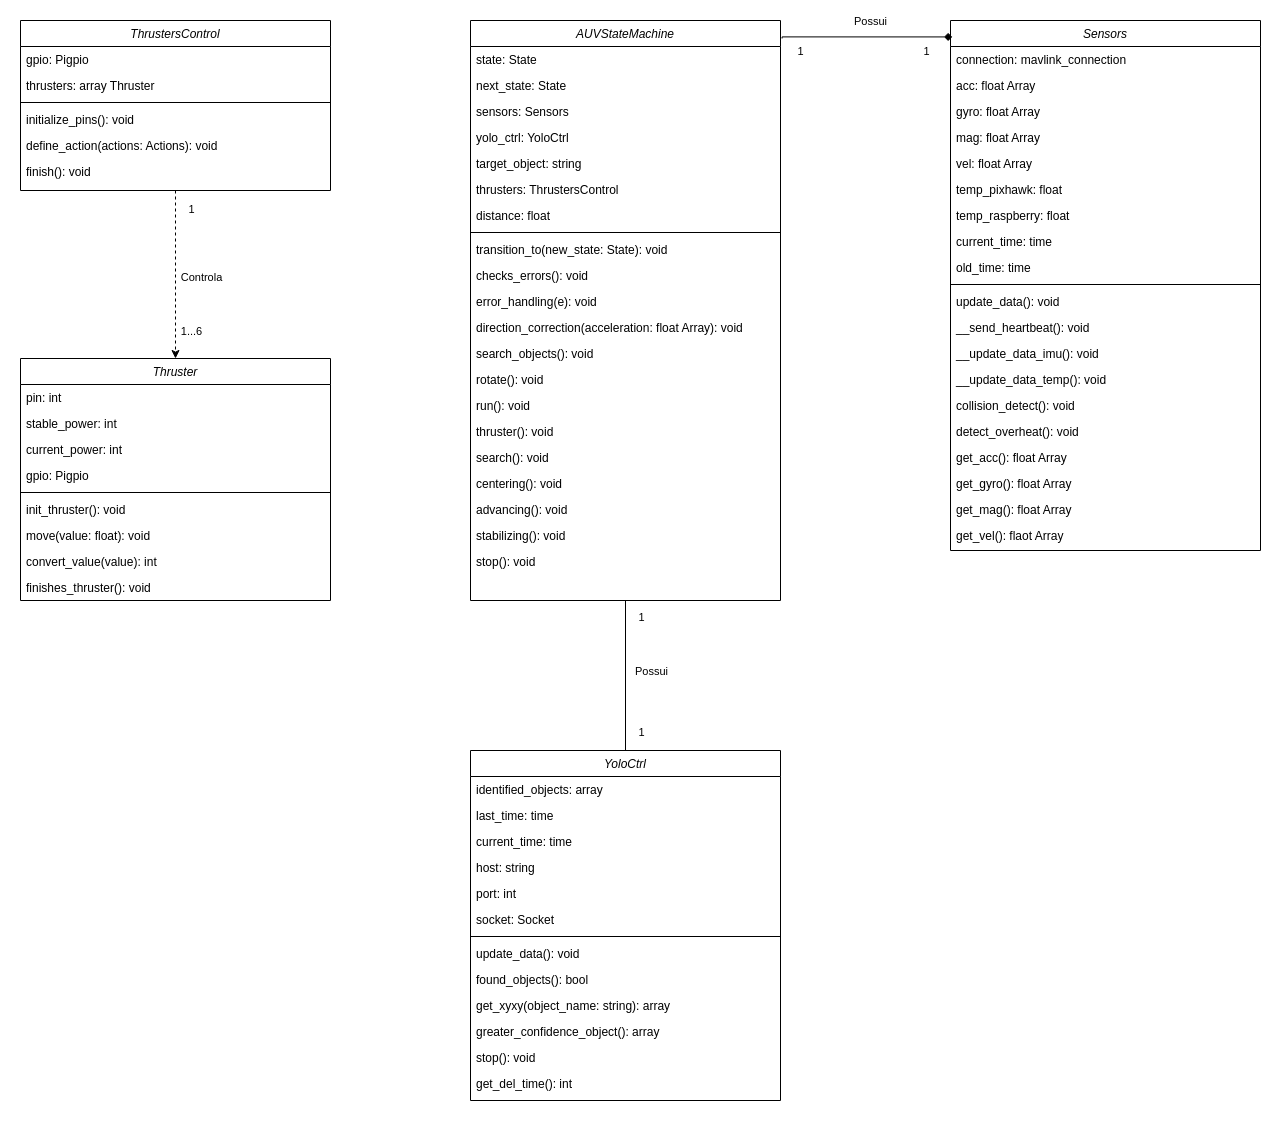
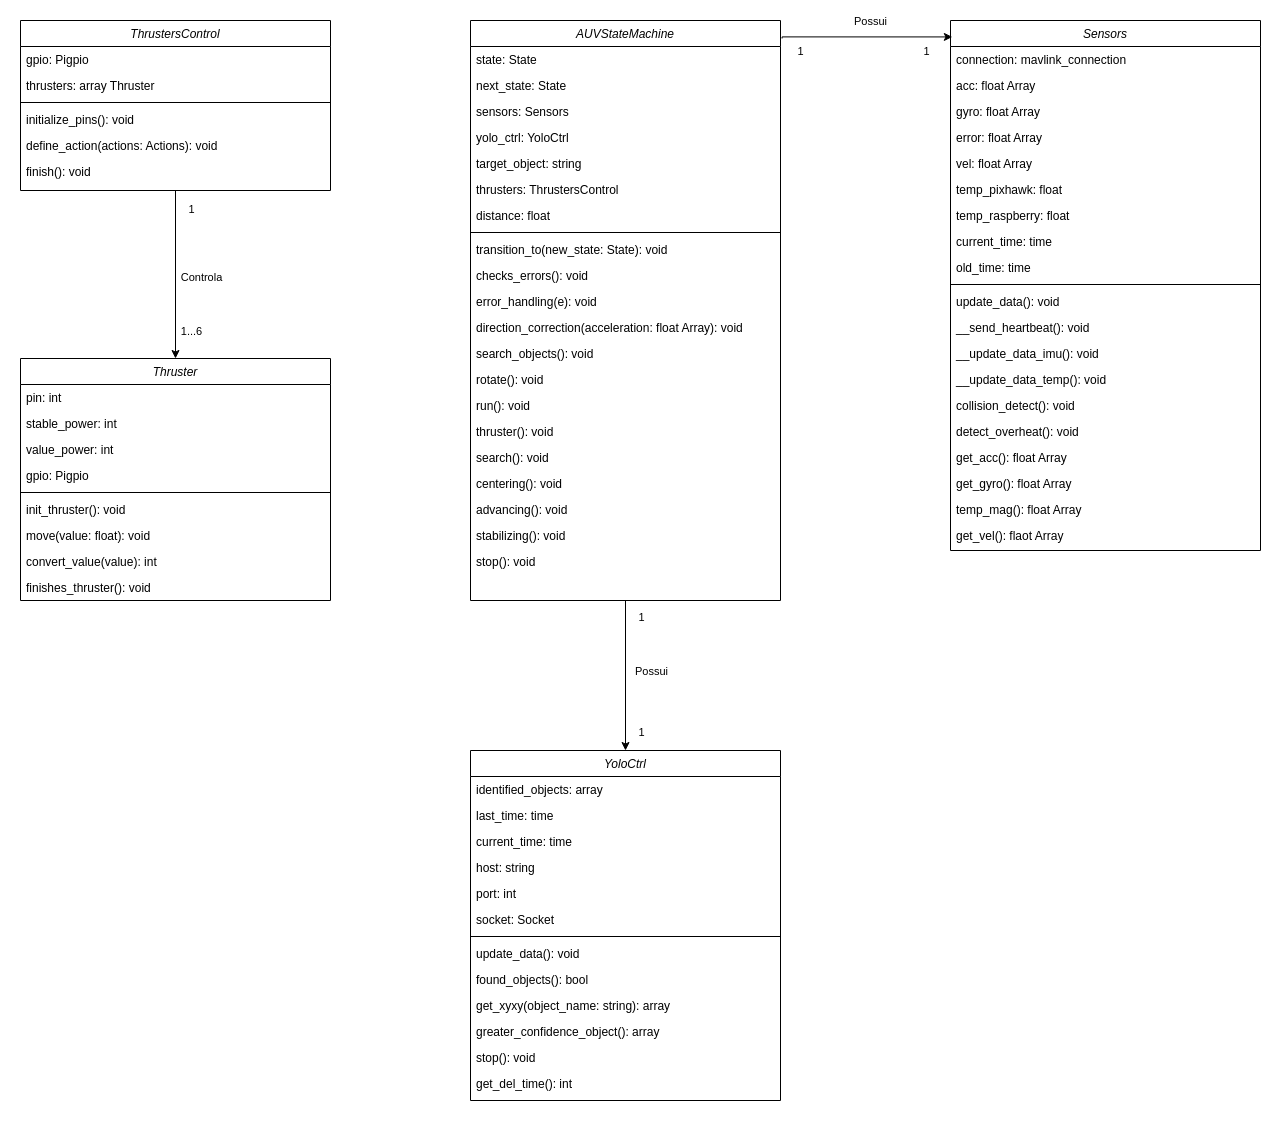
(943, 37) -> (944, 37)
(1004, 138) -> (1010, 138)
(176, 272) -> (176, 272)
(82, 450) -> (74, 450)
(1024, 510) -> (1027, 510)
(626, 744) -> (626, 742)
